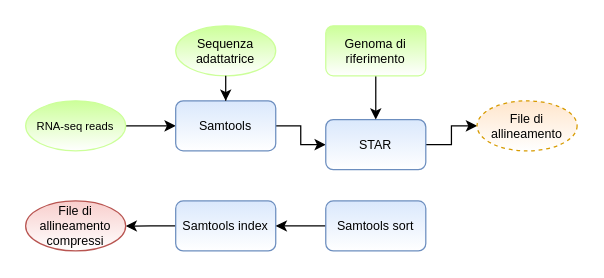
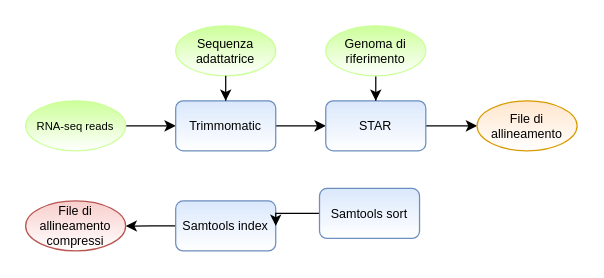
(376, 51) -> (376, 51)
(226, 126) -> (226, 126)
(527, 126) -> (527, 126)
(376, 144) -> (376, 126)
(376, 226) -> (369, 213)
